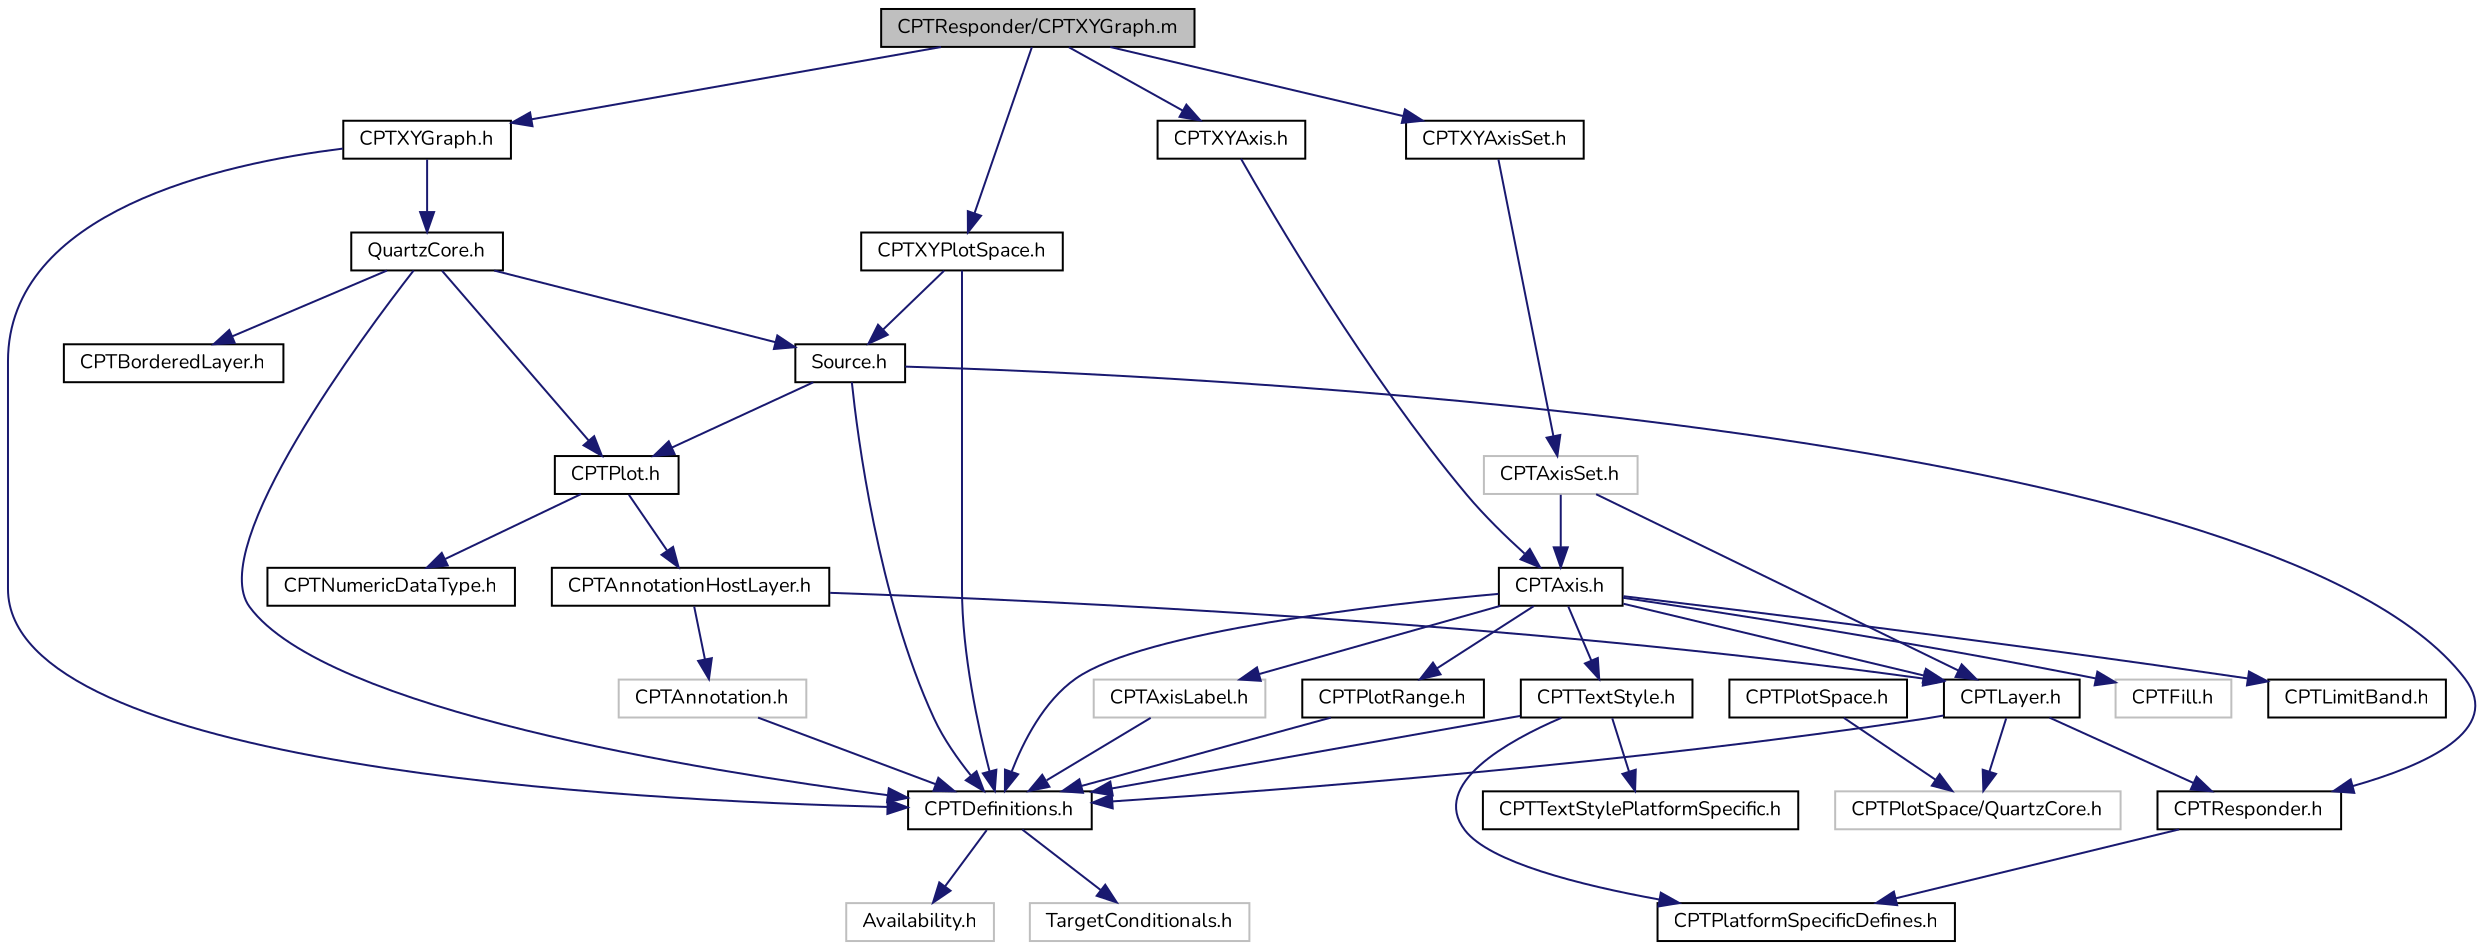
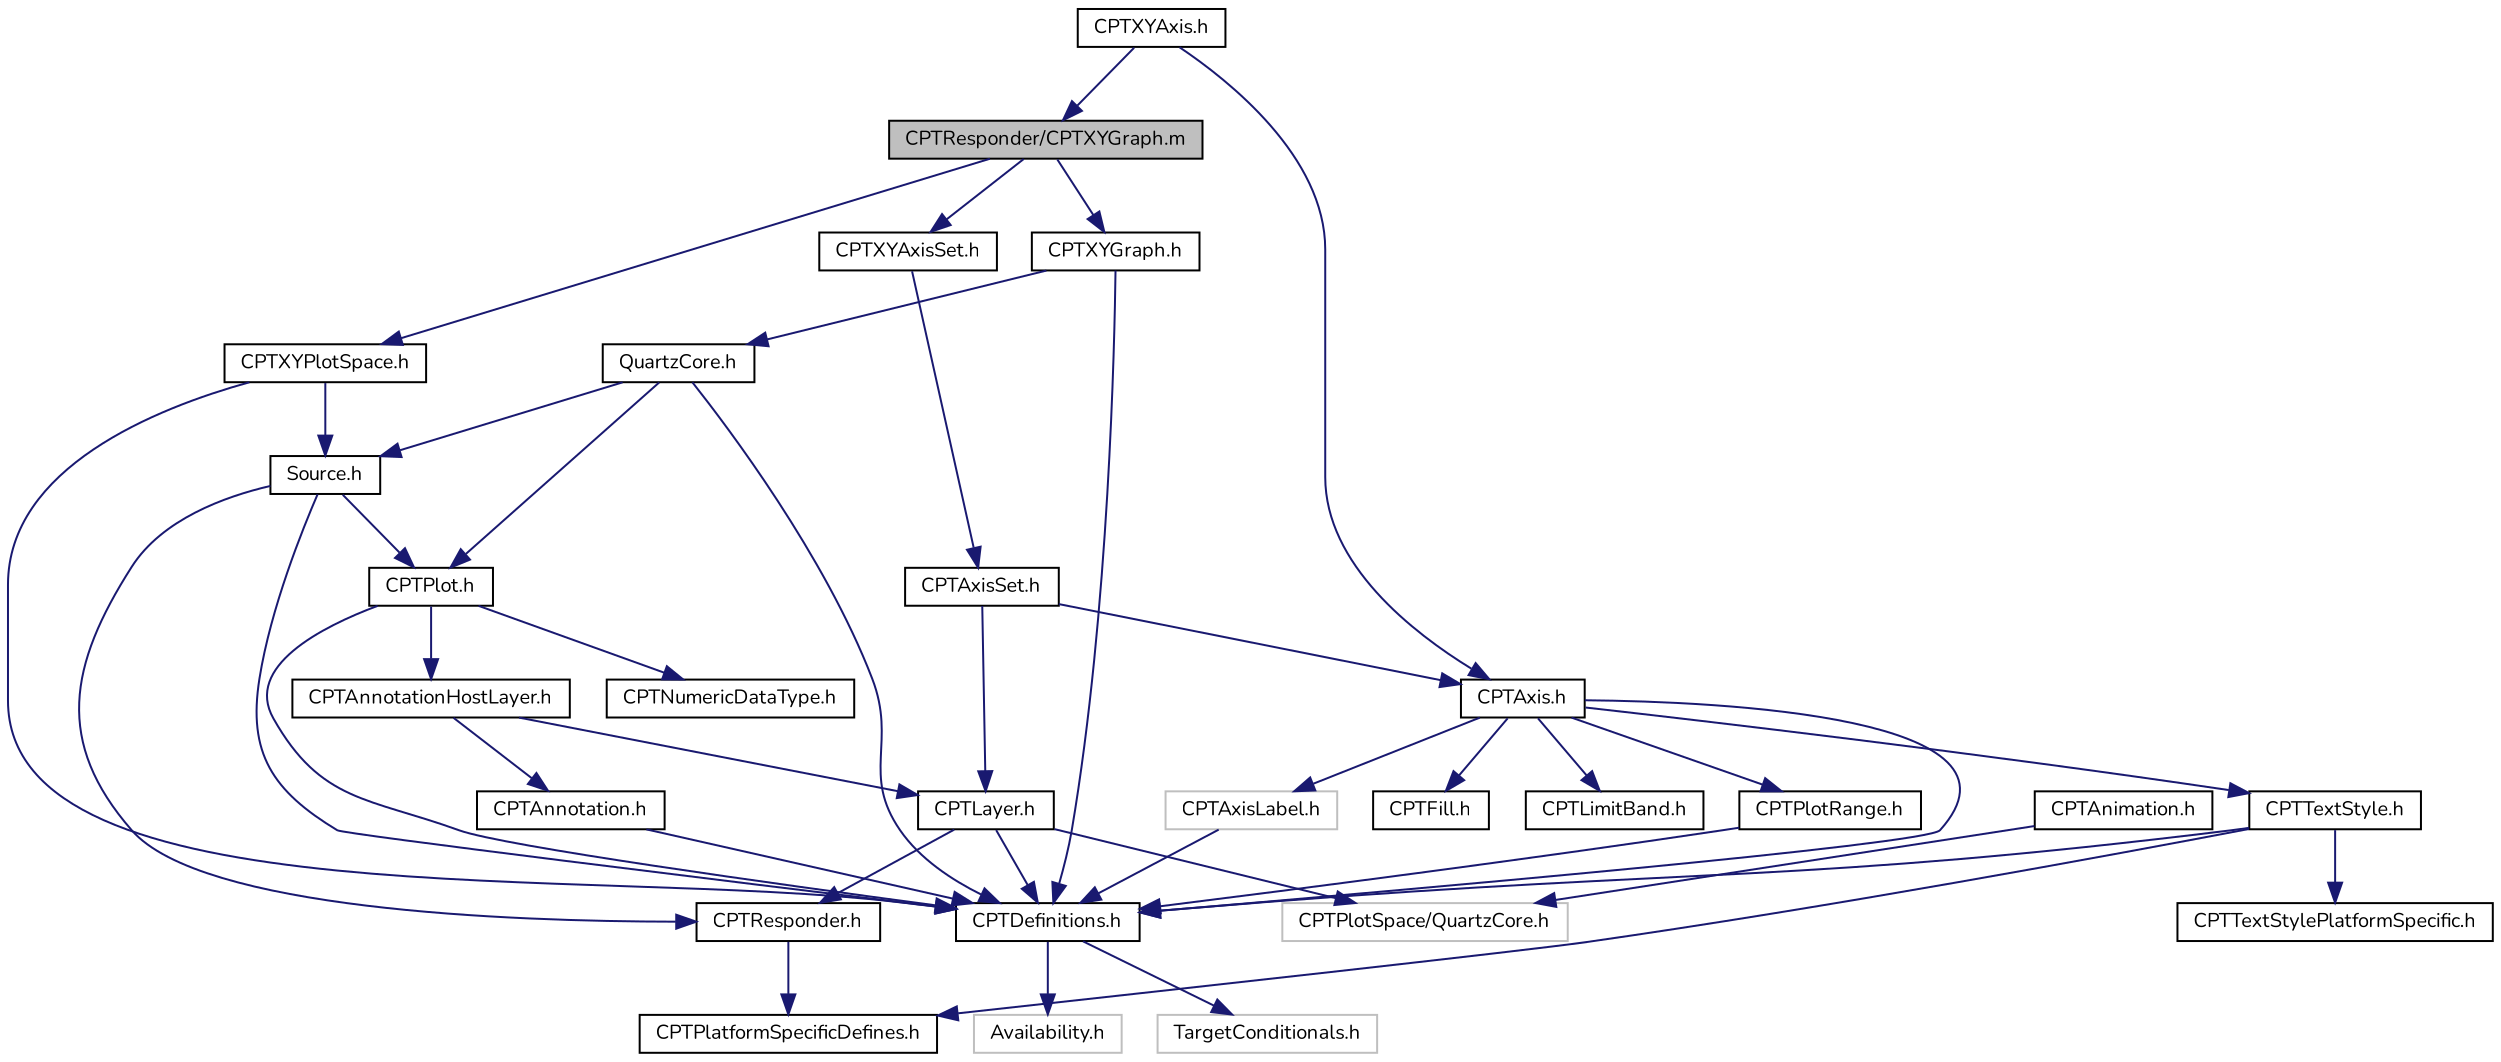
(1126, 79) -> (1106, 77)
(174, 363) -> none
(1561, 475) -> (982, 587)
(1774, 640) -> none
(713, 699) -> (571, 810)
(1818, 699) -> (2124, 810)
(2173, 699) -> (1431, 810)
none -> (500, 840)
